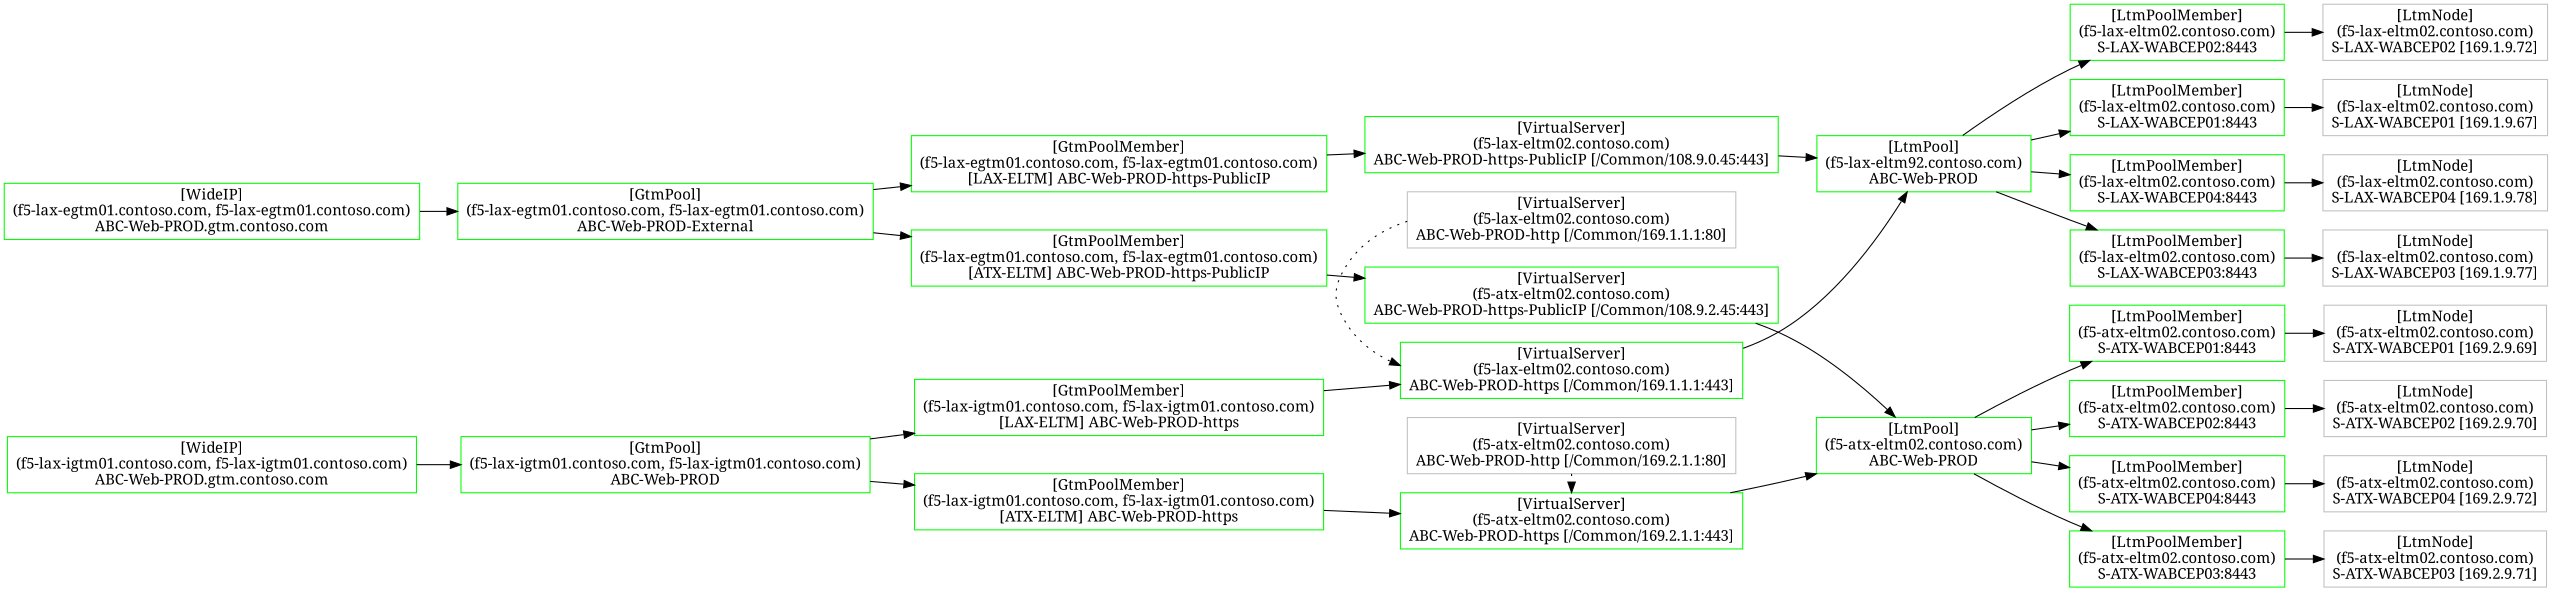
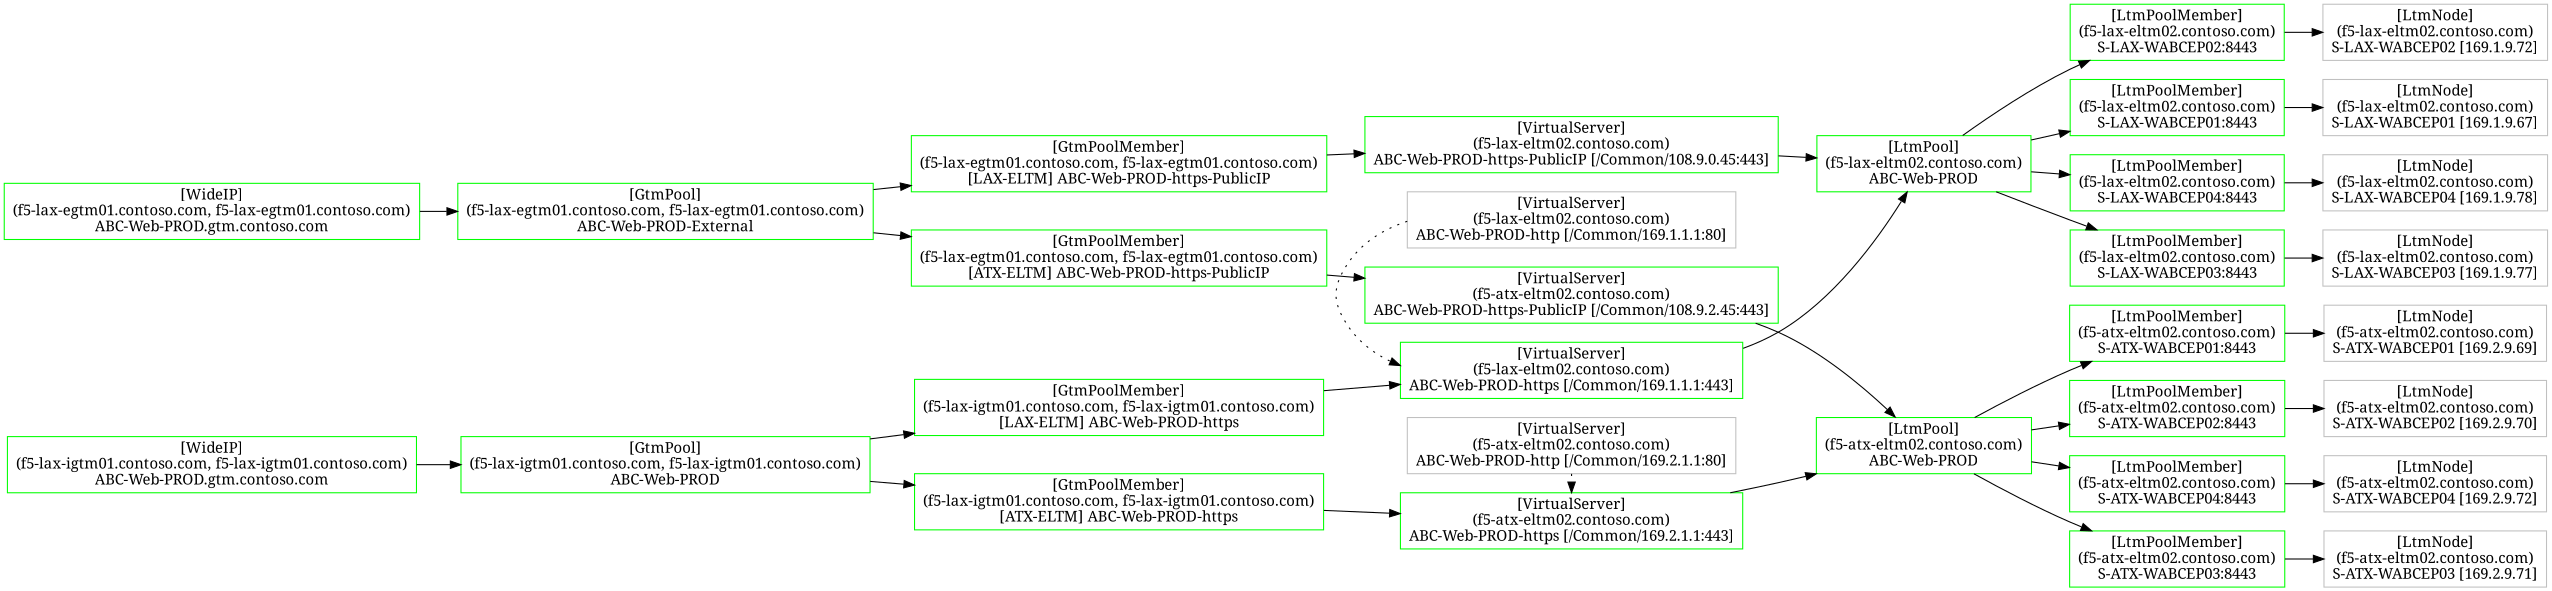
(1924, 164) -> (1924, 164)
